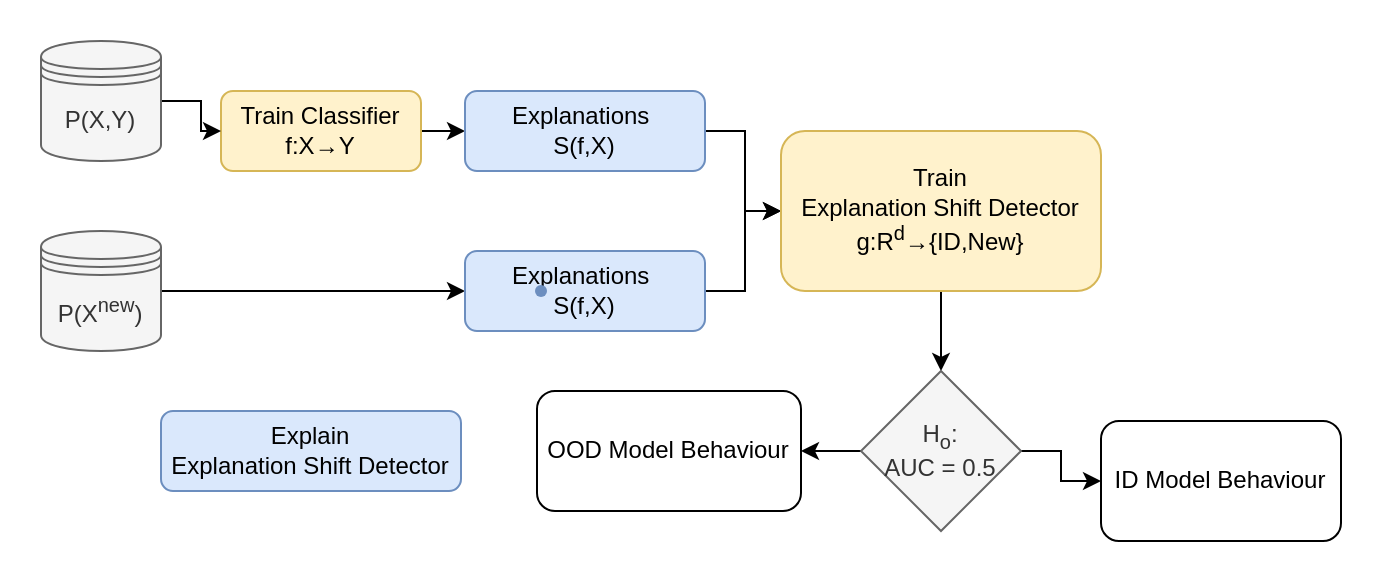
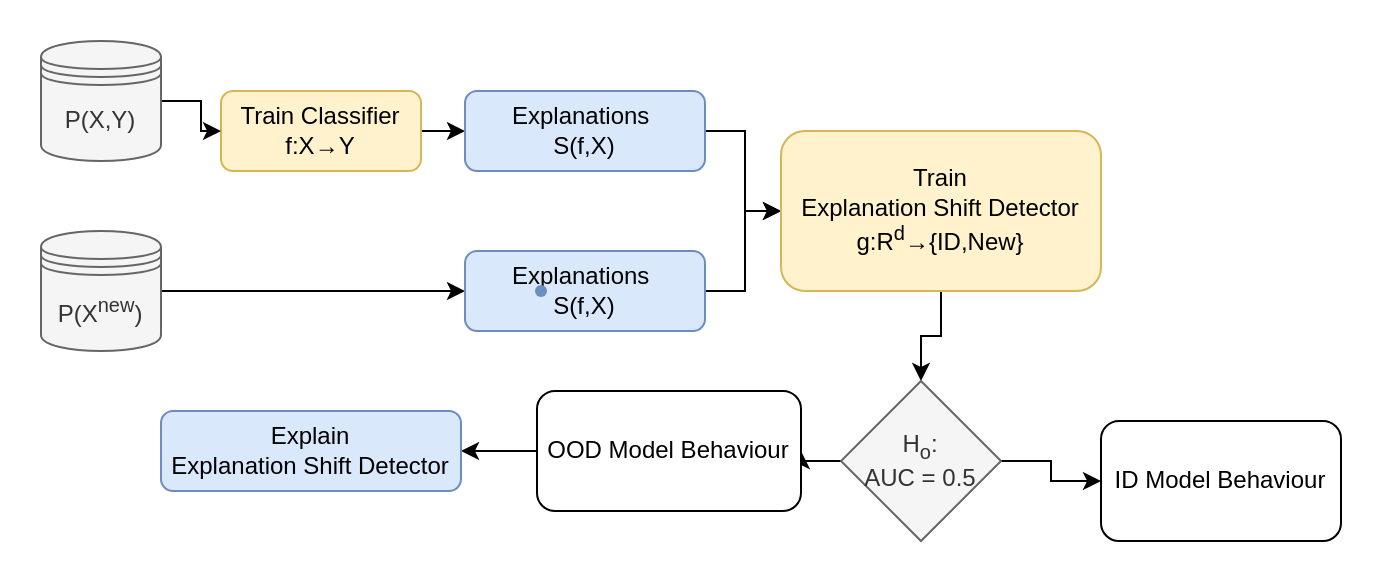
none -> (502, 451)
(941, 451) -> (921, 461)
